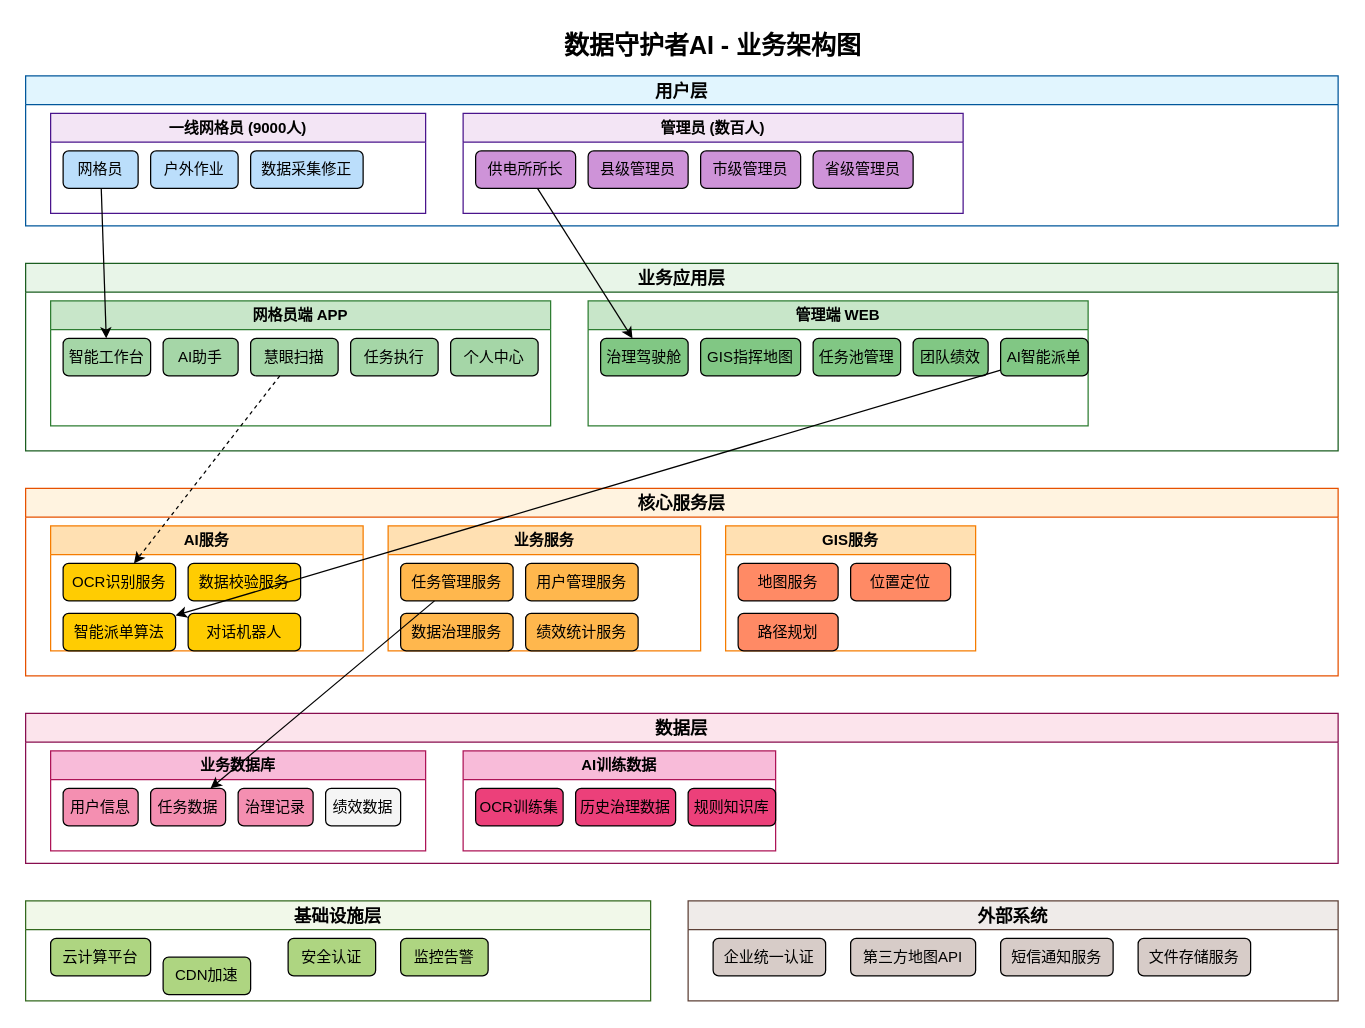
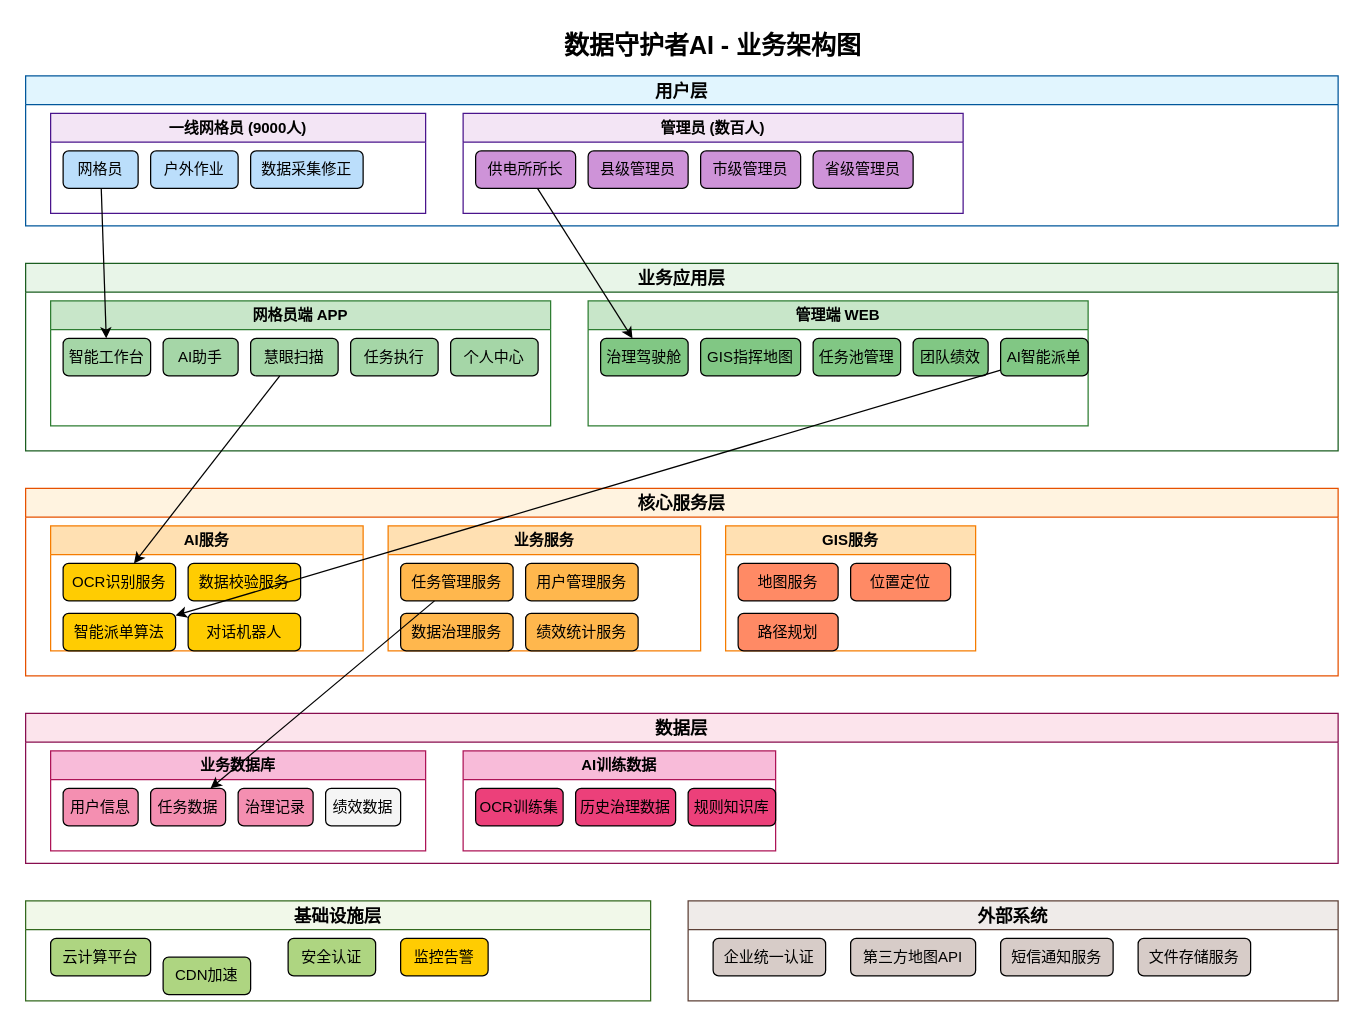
(210, 466) -> (210, 466)
(444, 957) -> (444, 957)
